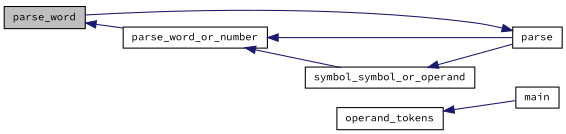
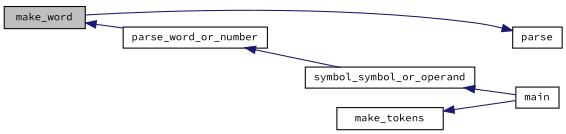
(45, 18) -> (45, 18)
(395, 38) -> none
(475, 54) -> (495, 92)
(390, 119) -> (390, 119)
